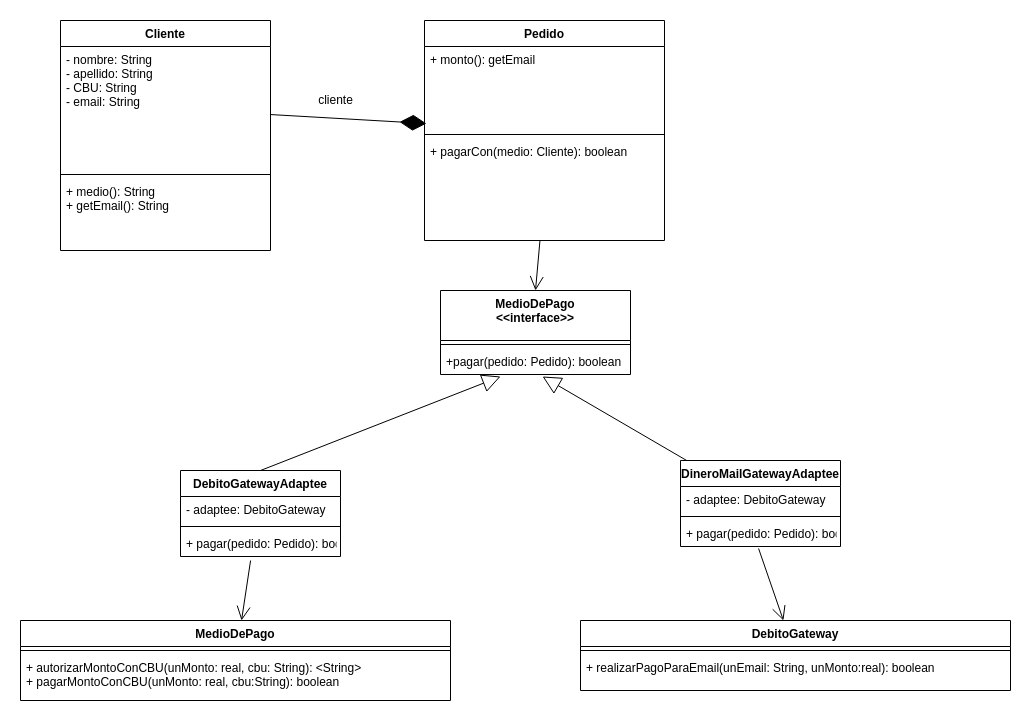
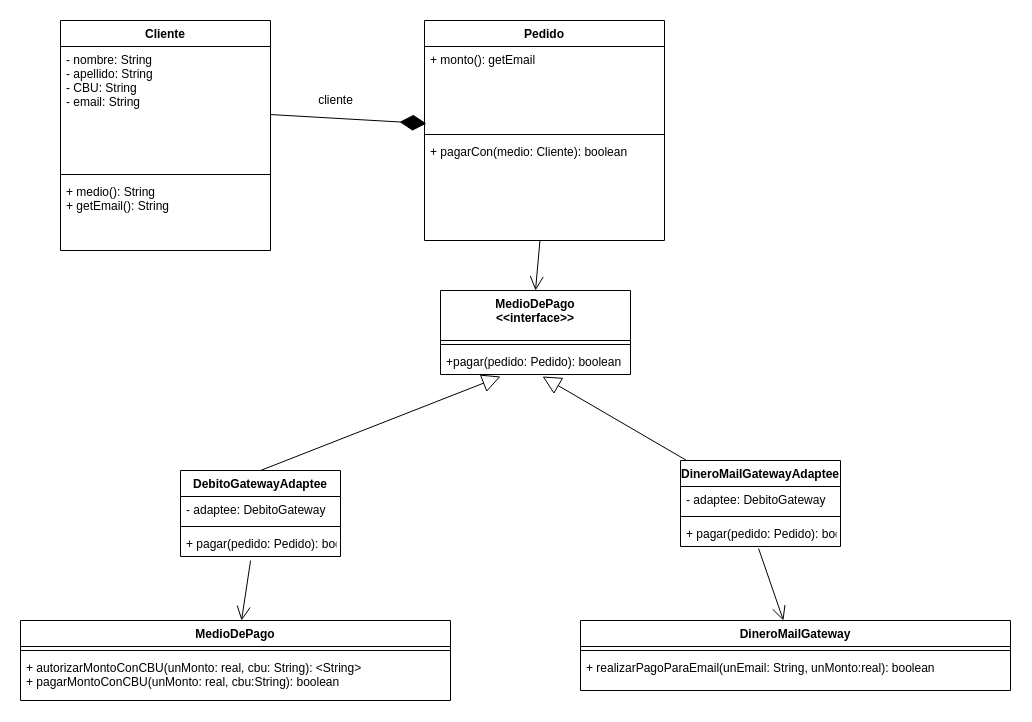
(795, 634) -> (795, 634)
